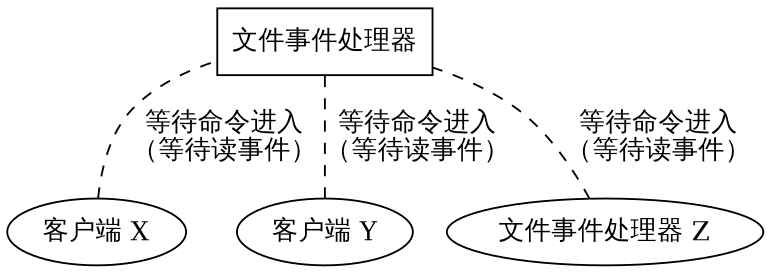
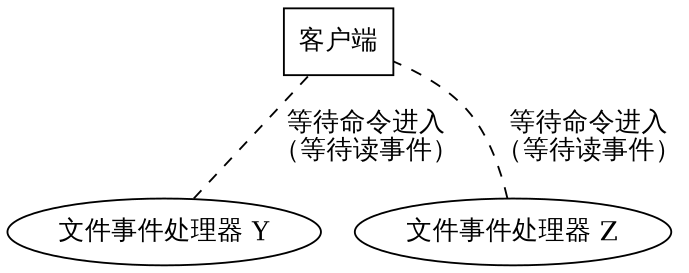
(325, 42) -> (339, 42)
(97, 232) -> none
(325, 232) -> (164, 232)
